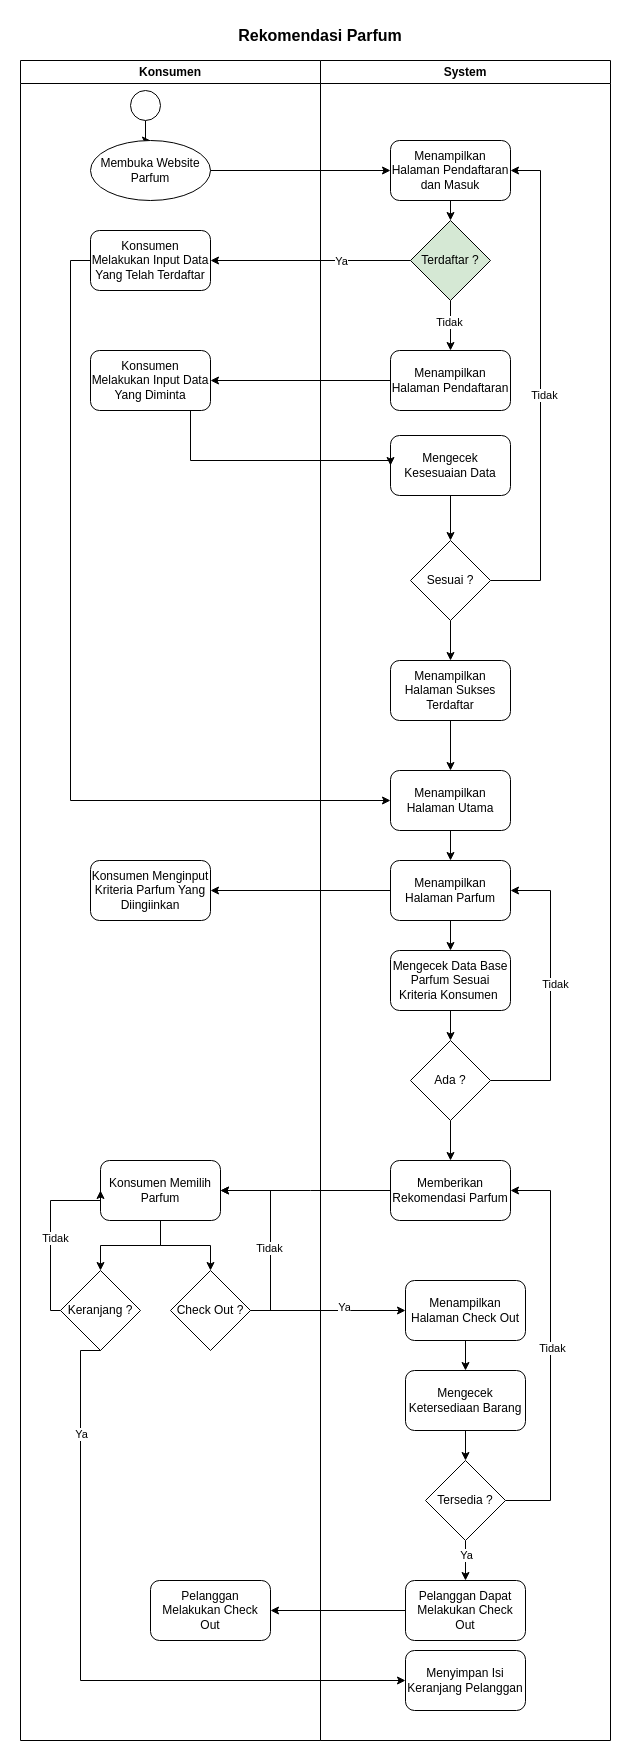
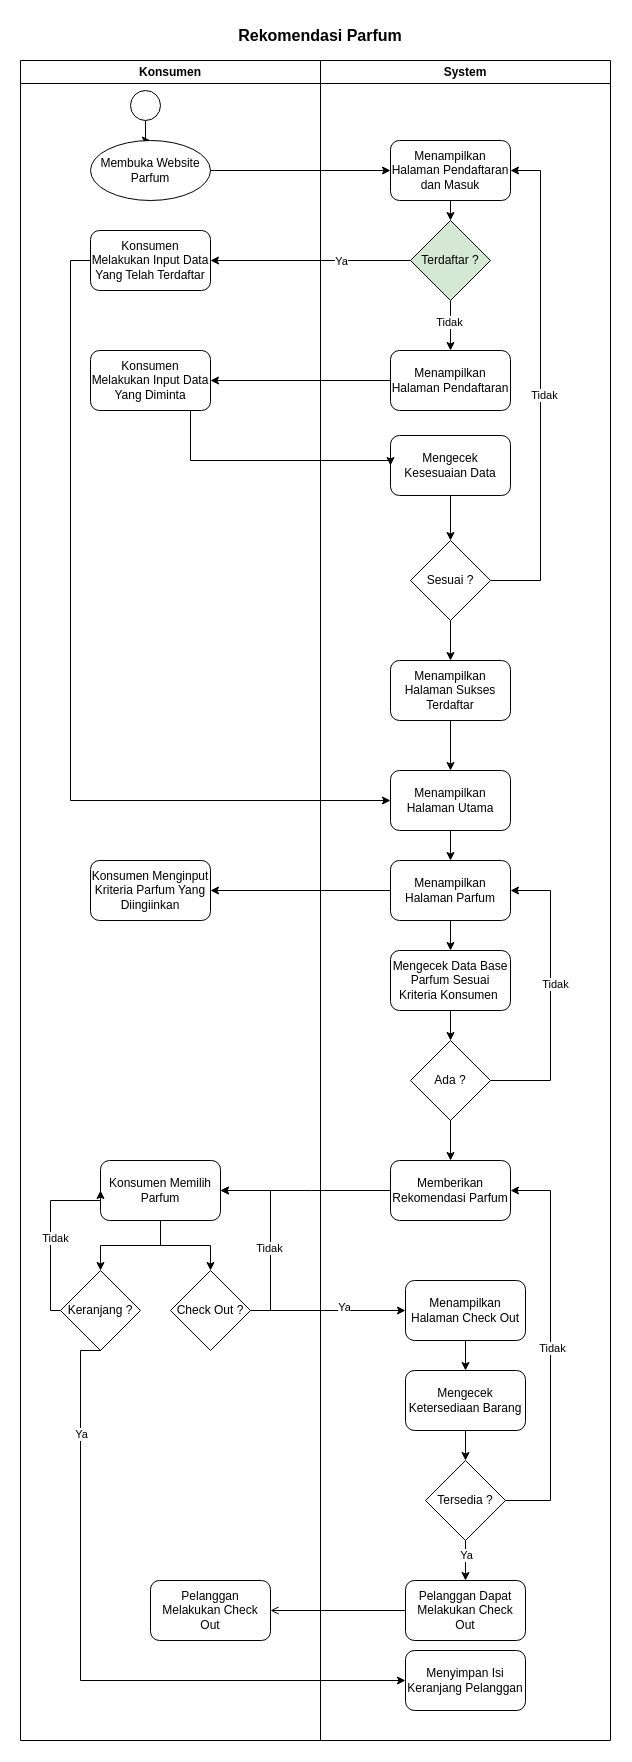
(278, 1611) -> (276, 1611)
